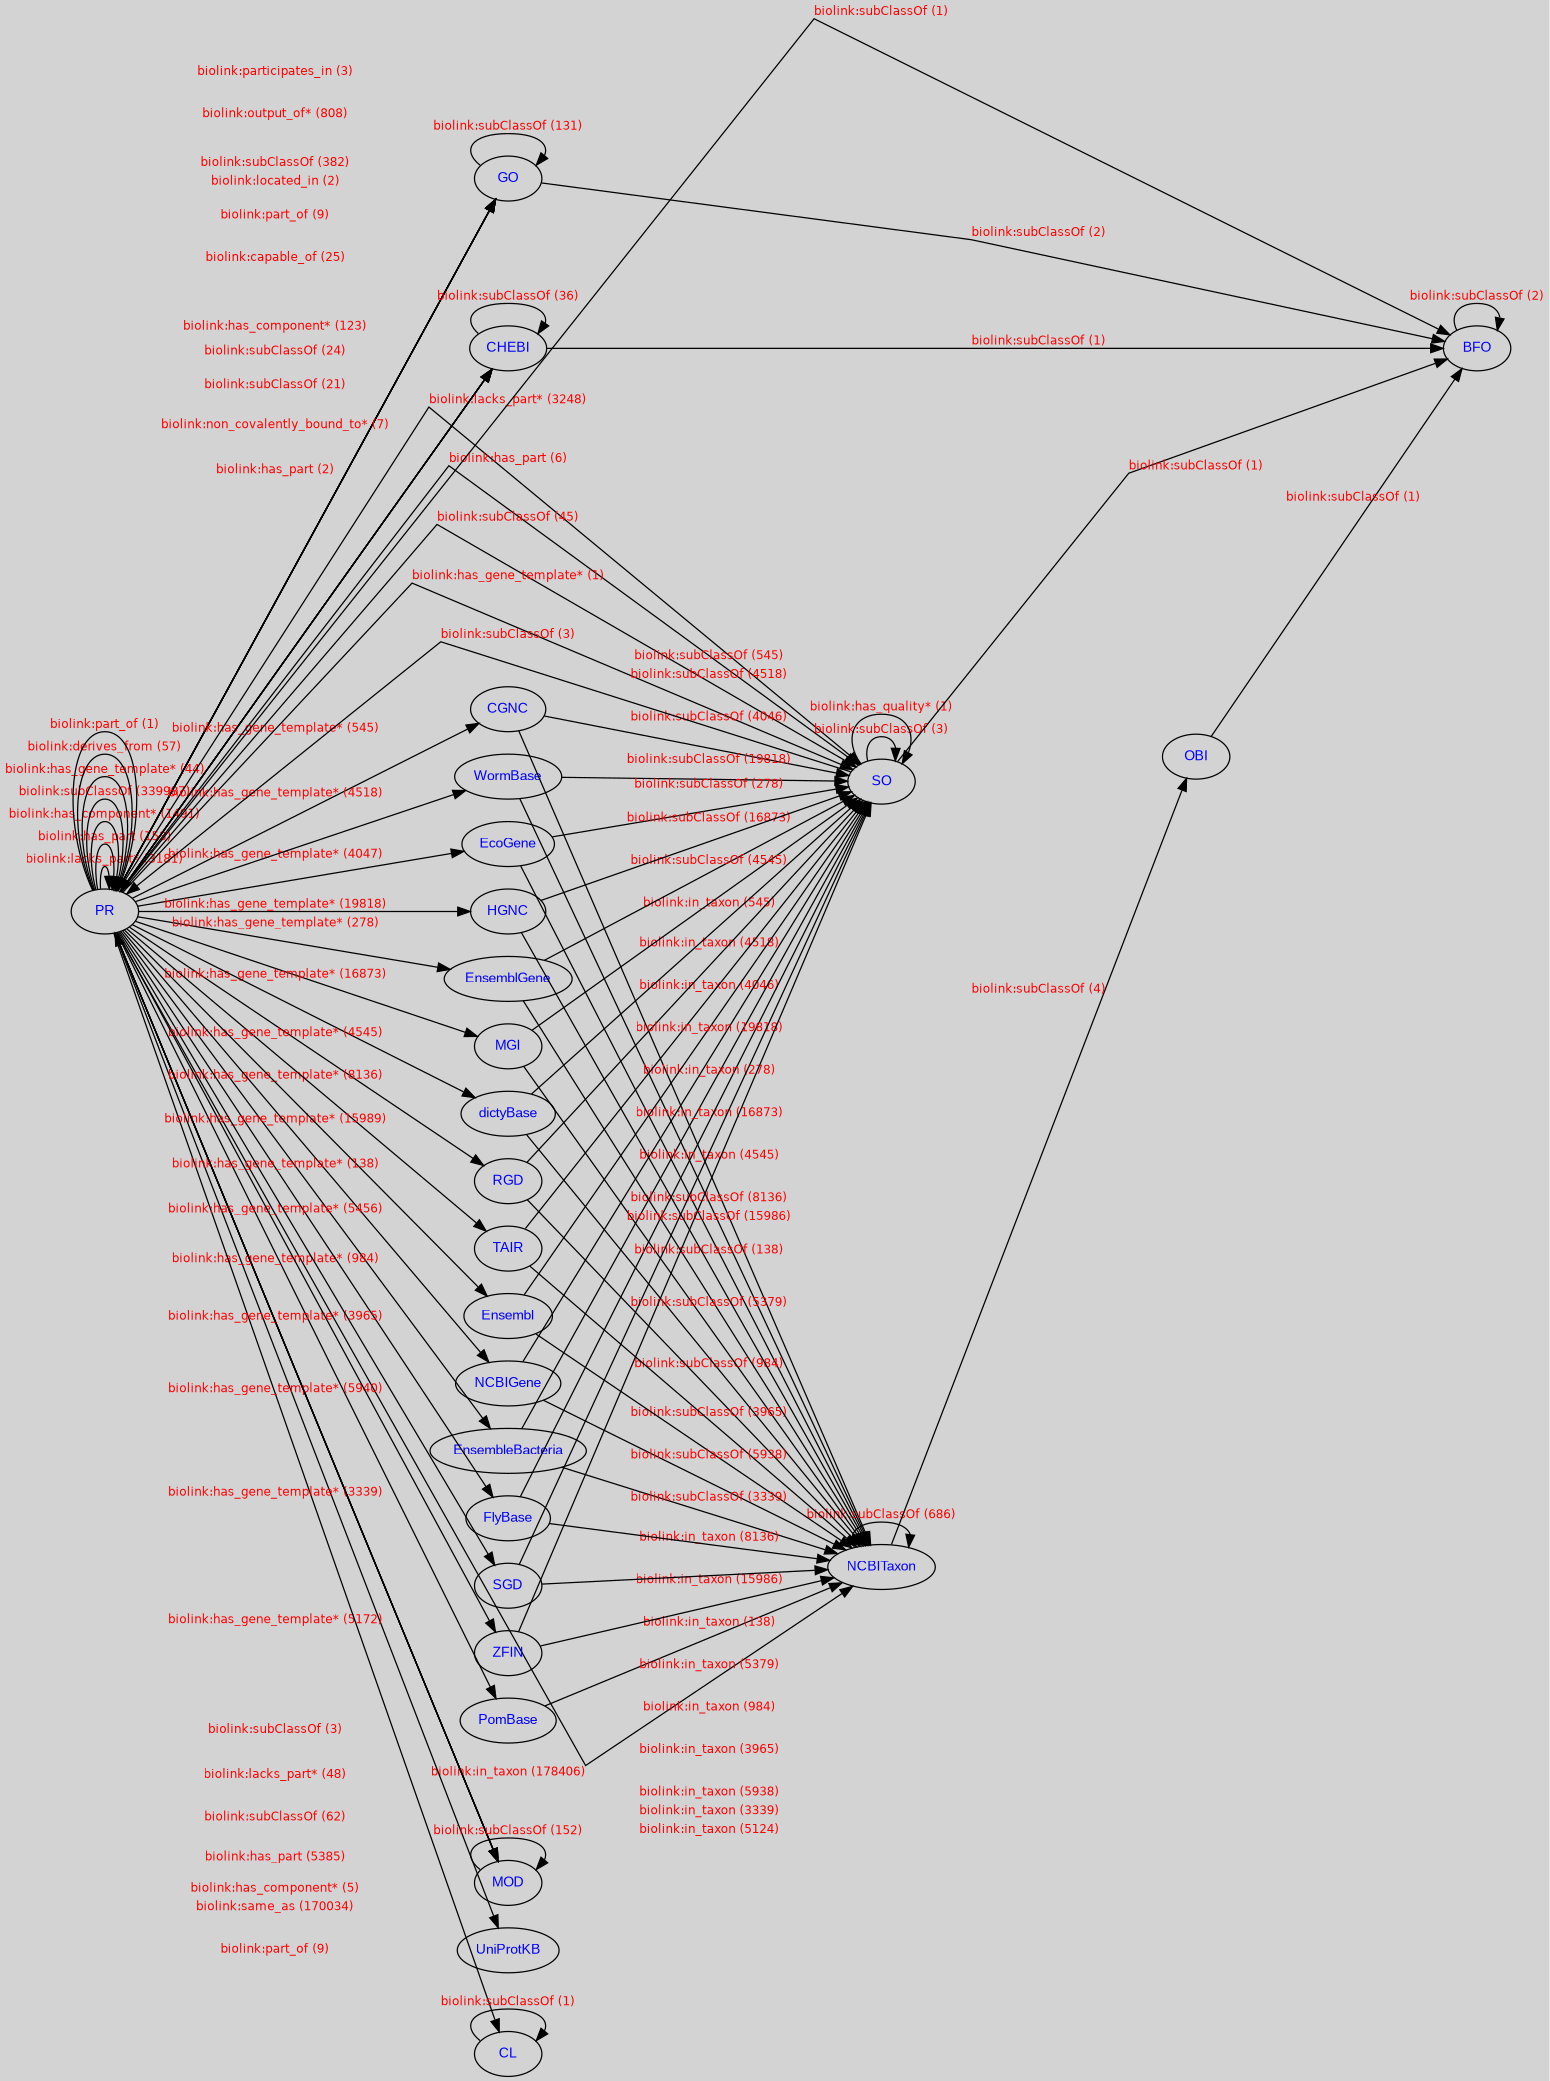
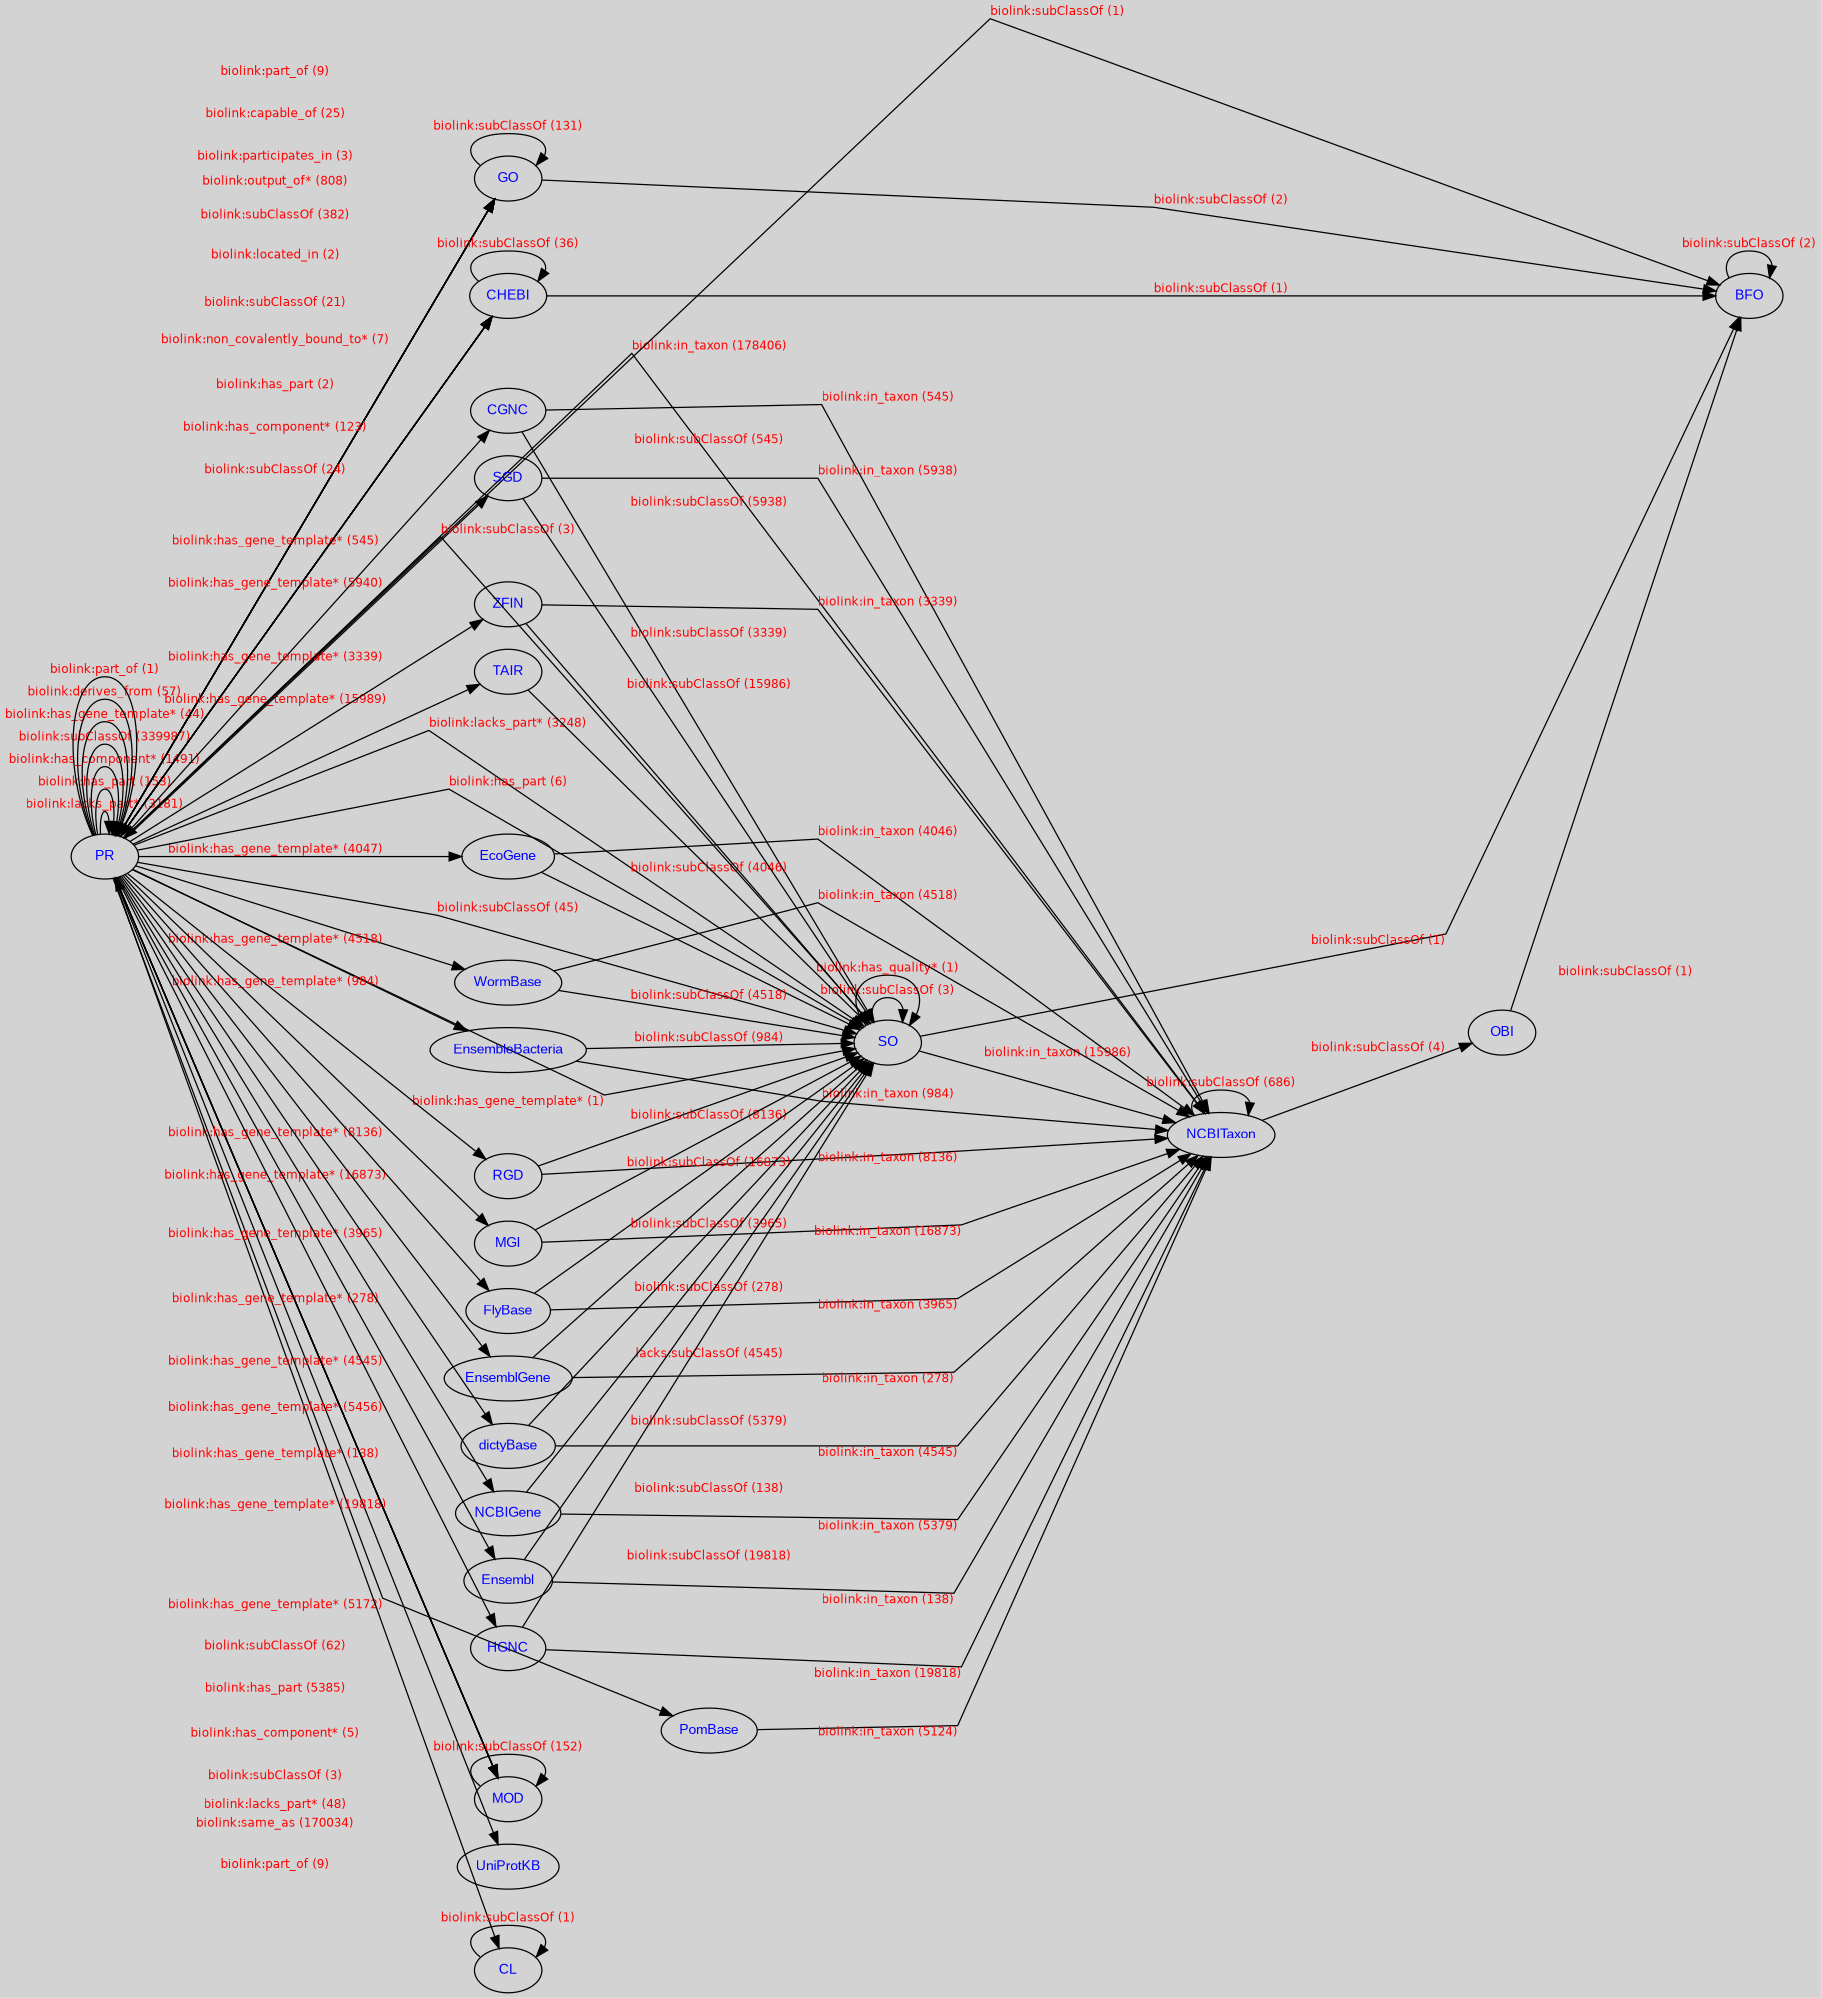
(709, 861) -> (709, 1354)
(688, 1402) -> (1041, 1085)
